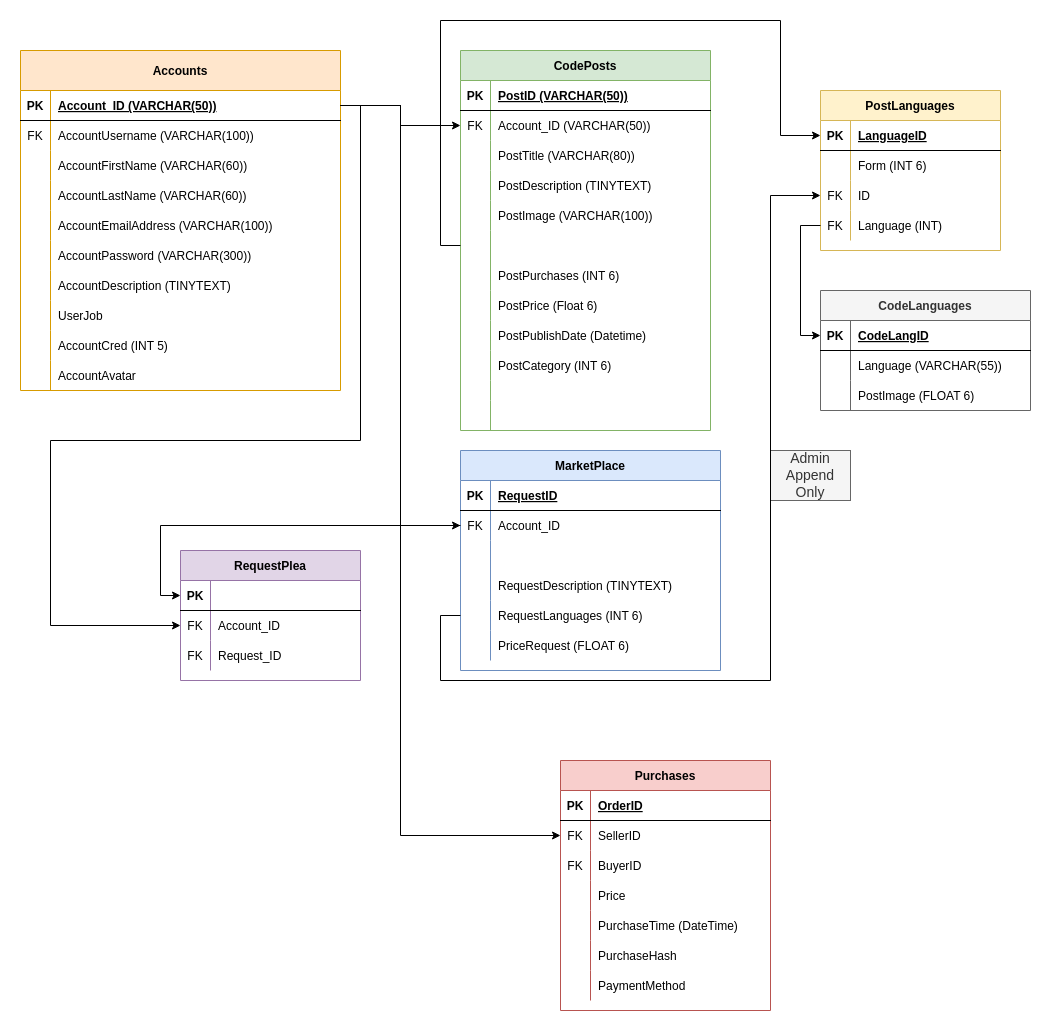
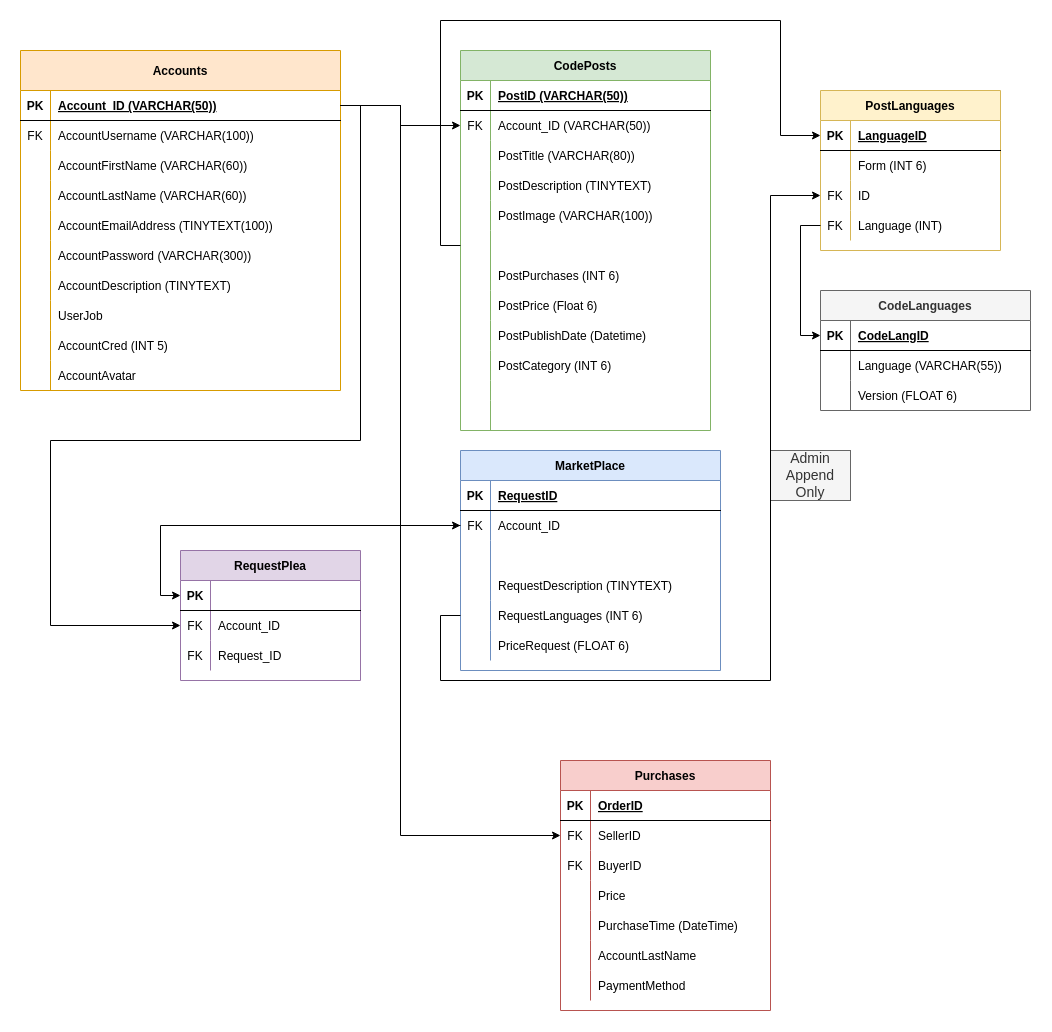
(168, 226) -> (171, 226)
(919, 396) -> (910, 396)
(638, 956) -> (648, 956)
